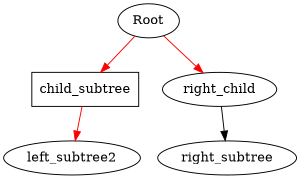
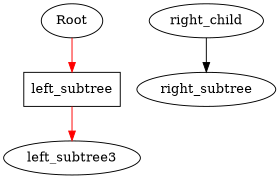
(180, 51) -> none
(85, 89) -> (72, 89)
(72, 158) -> (72, 158)
